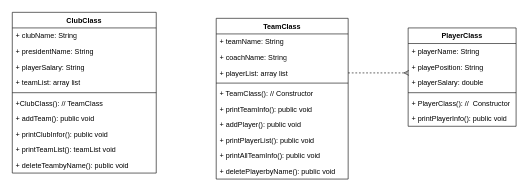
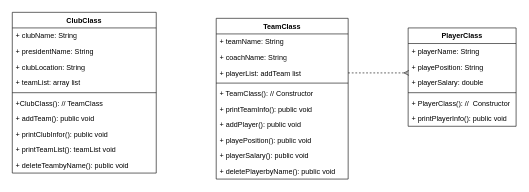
(55, 68) -> (55, 68)
(261, 74) -> (265, 74)
(275, 141) -> (271, 141)
(277, 156) -> (270, 156)
